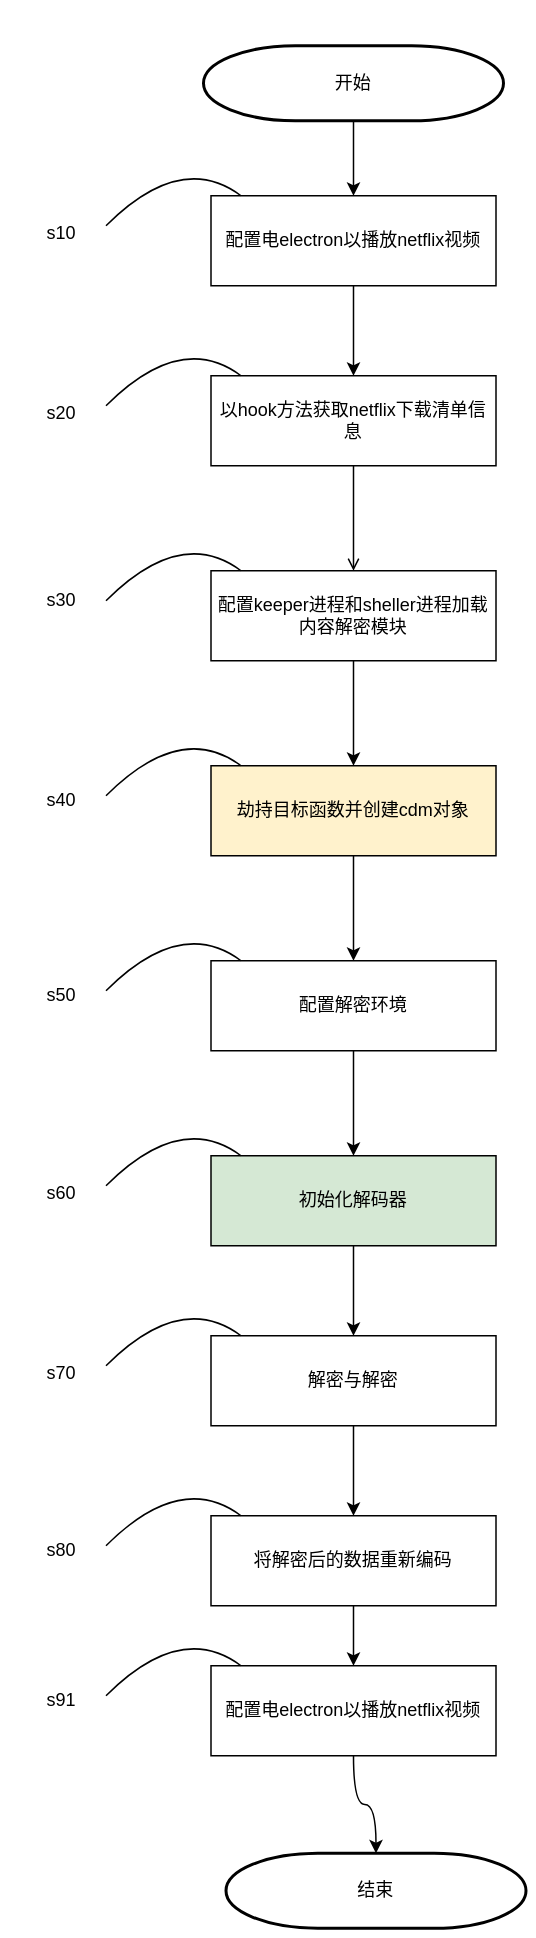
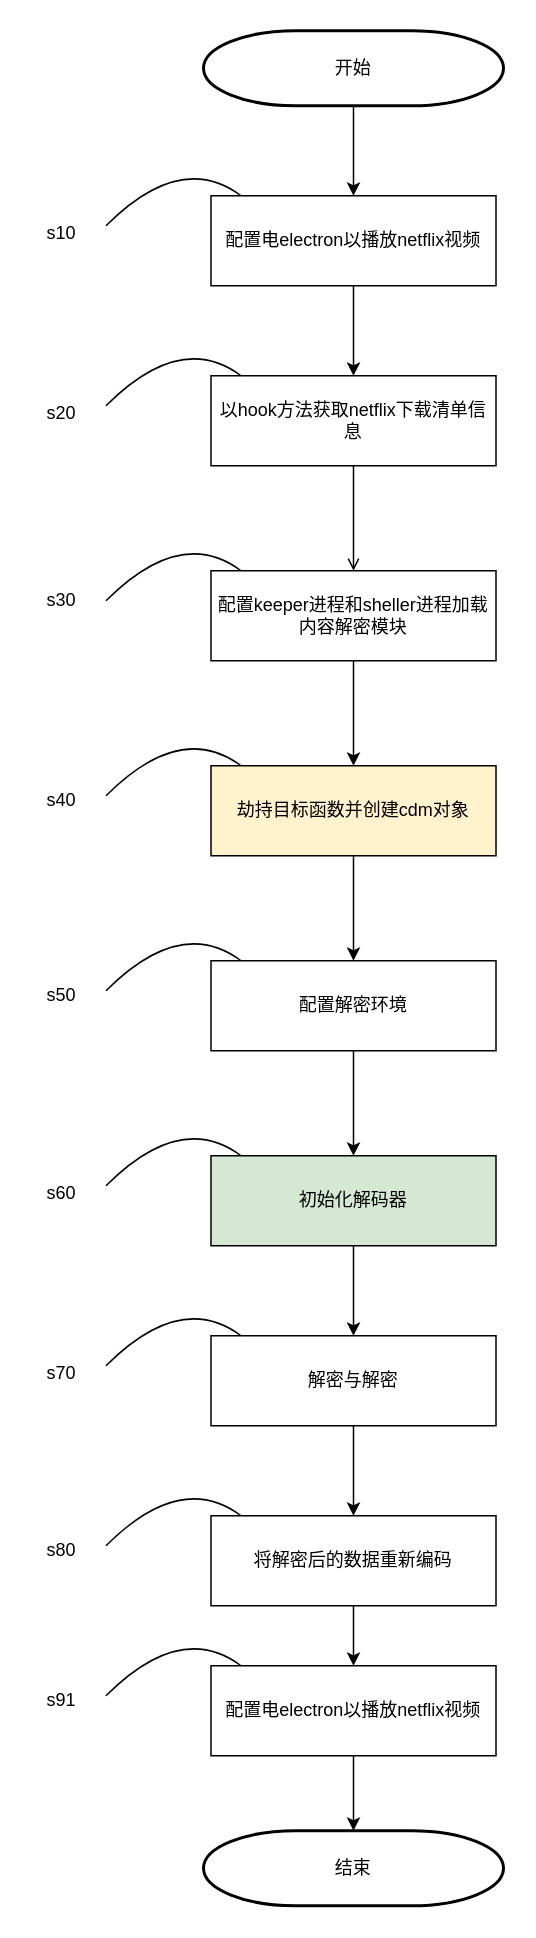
(353, 83) -> (353, 68)
(376, 1891) -> (353, 1868)
